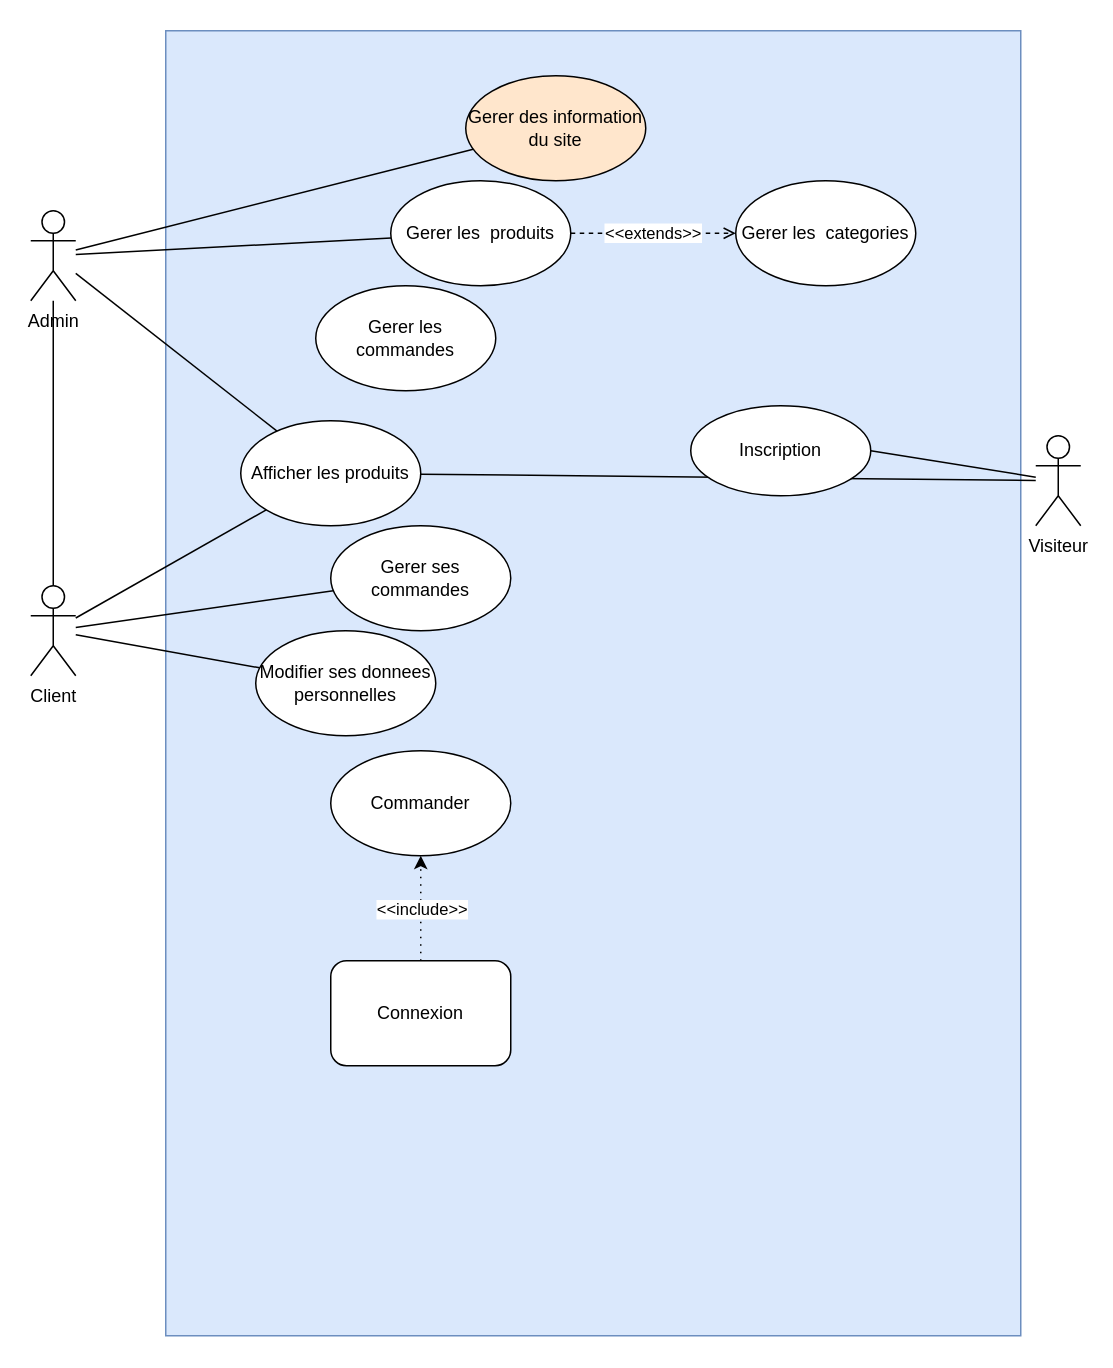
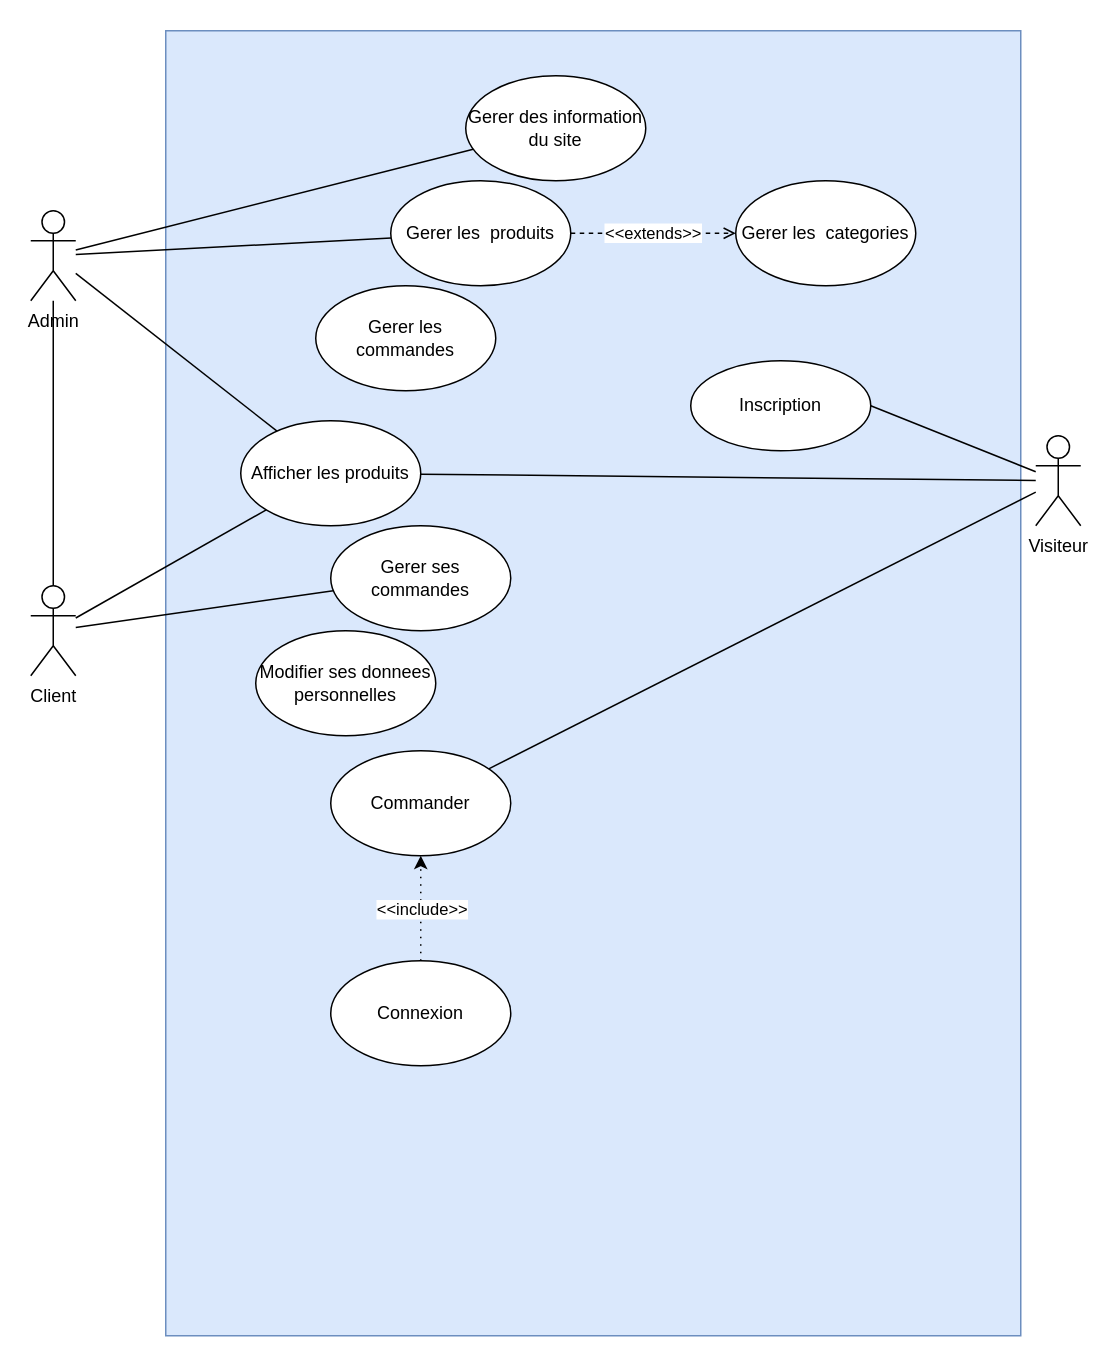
(556, 128) -> (556, 128)
(781, 451) -> (781, 406)
none -> (763, 630)
(168, 651) -> none
(421, 1013) -> (421, 1013)
